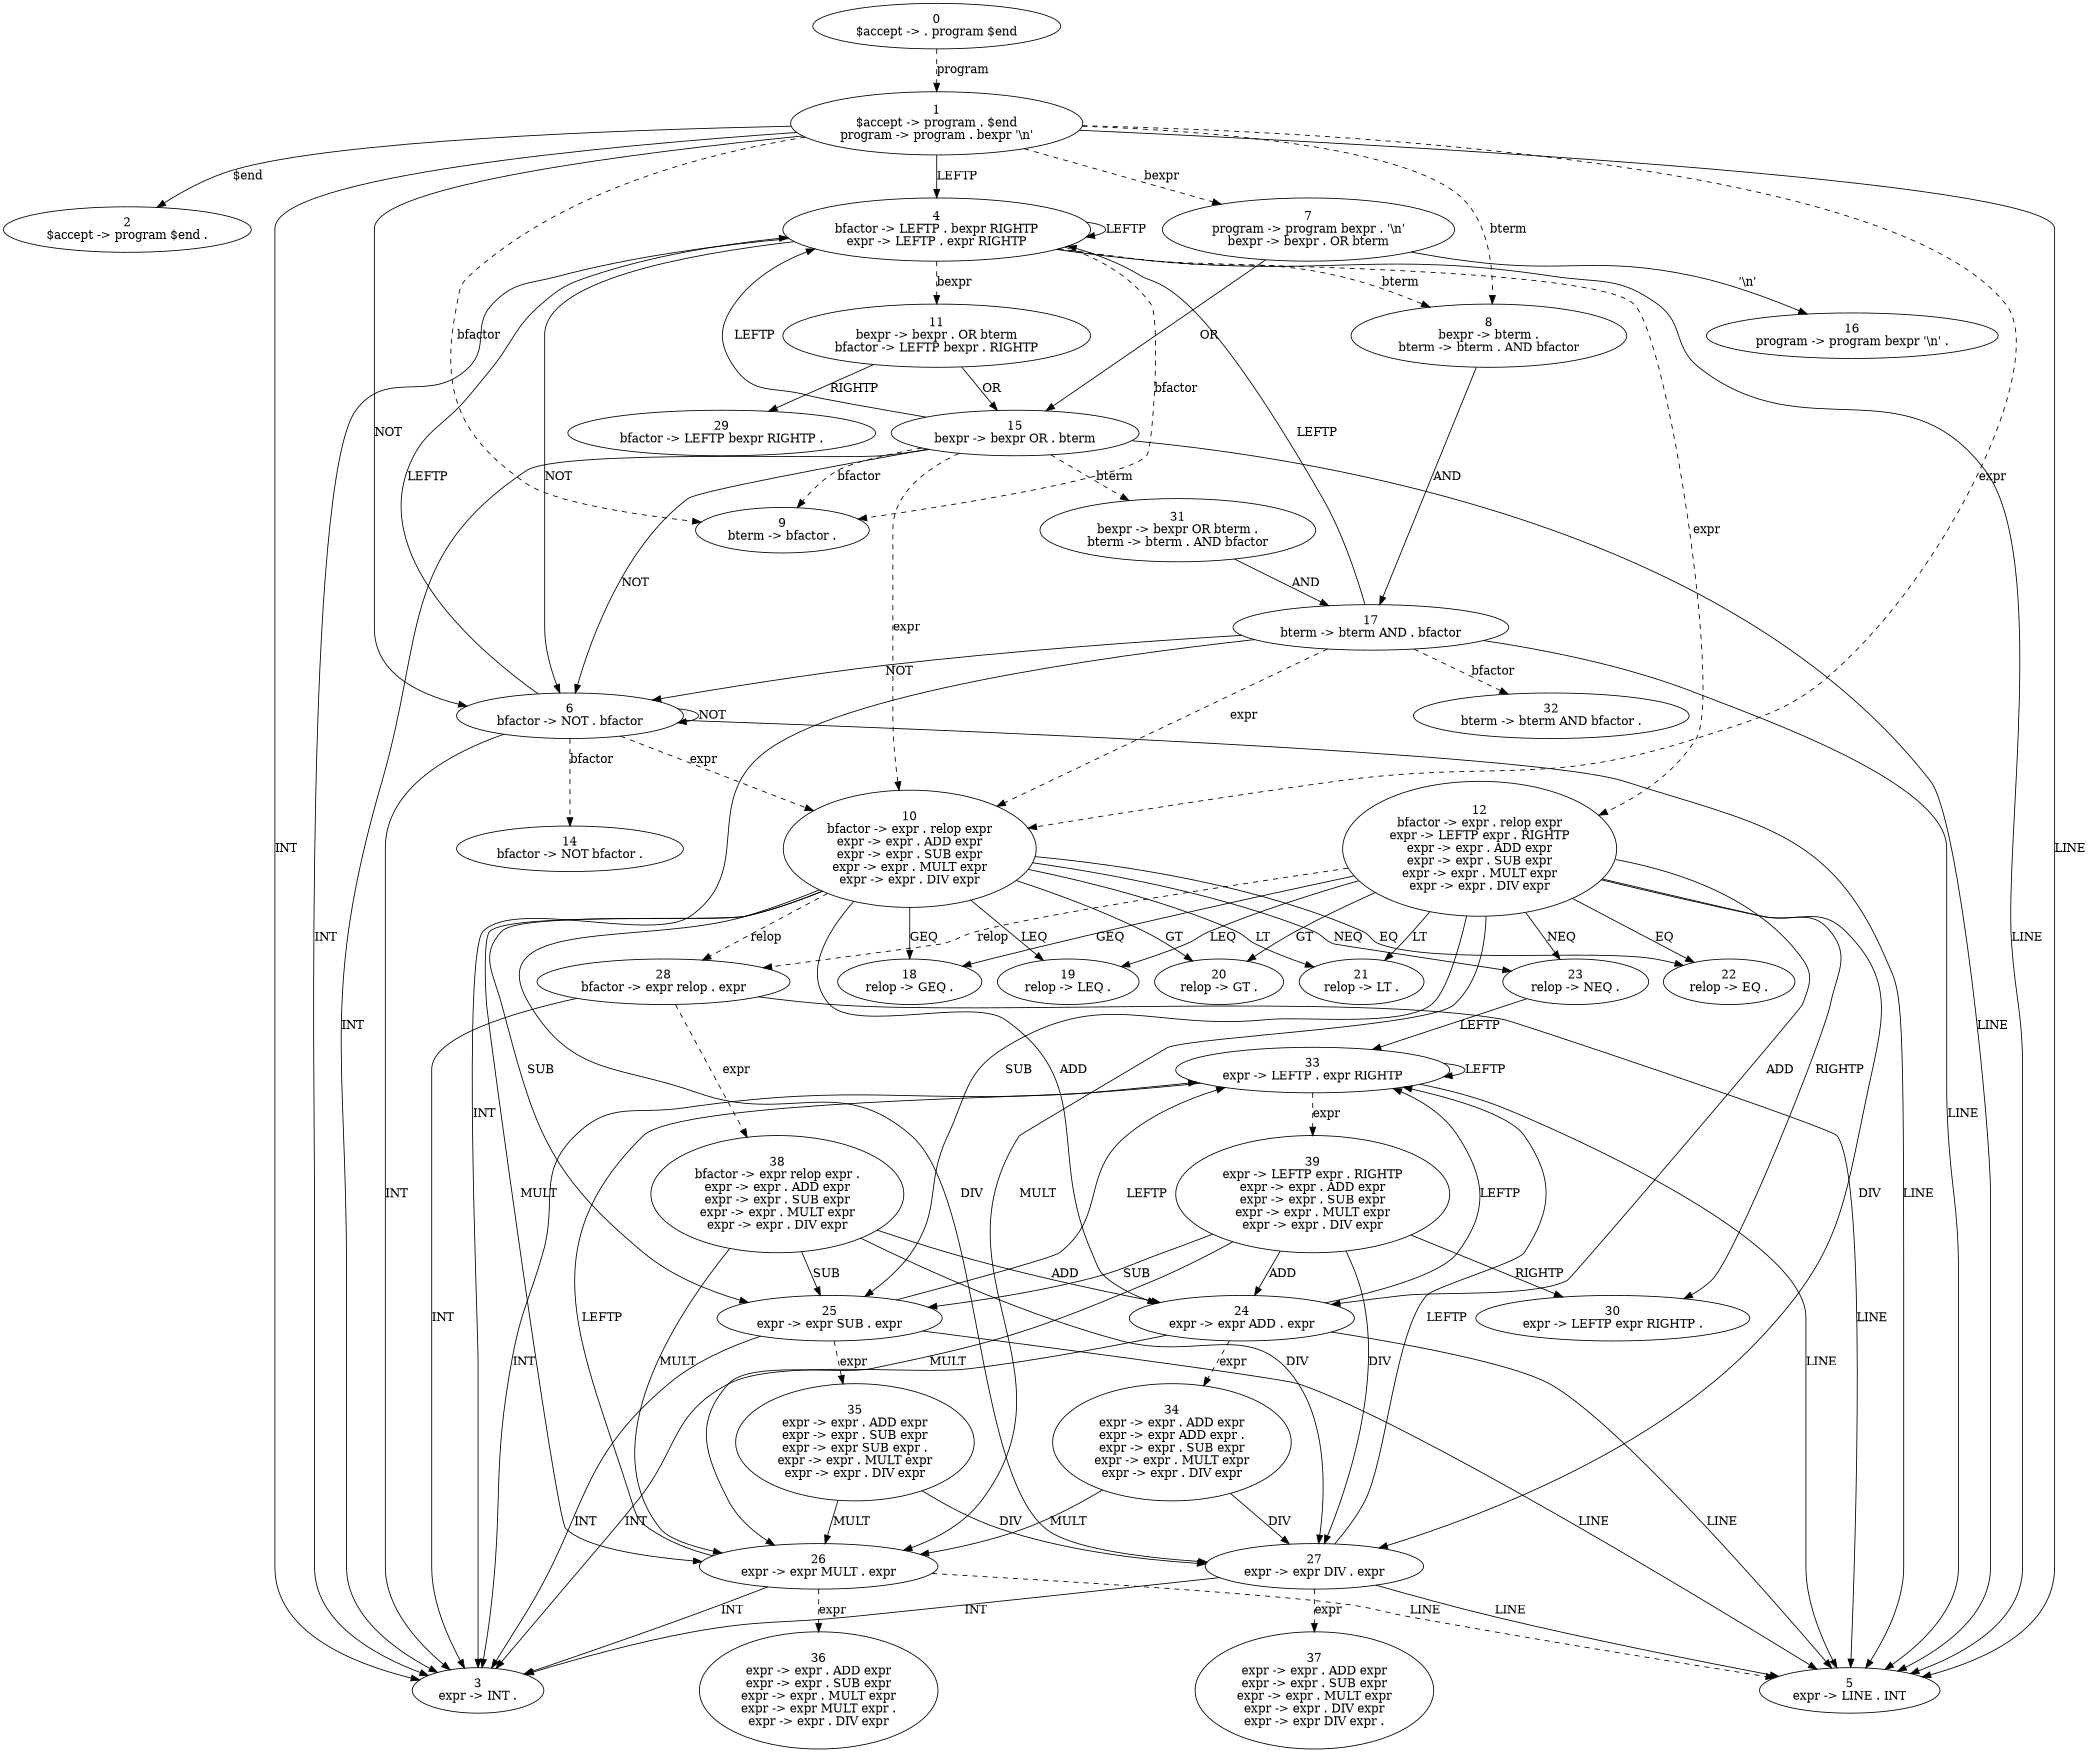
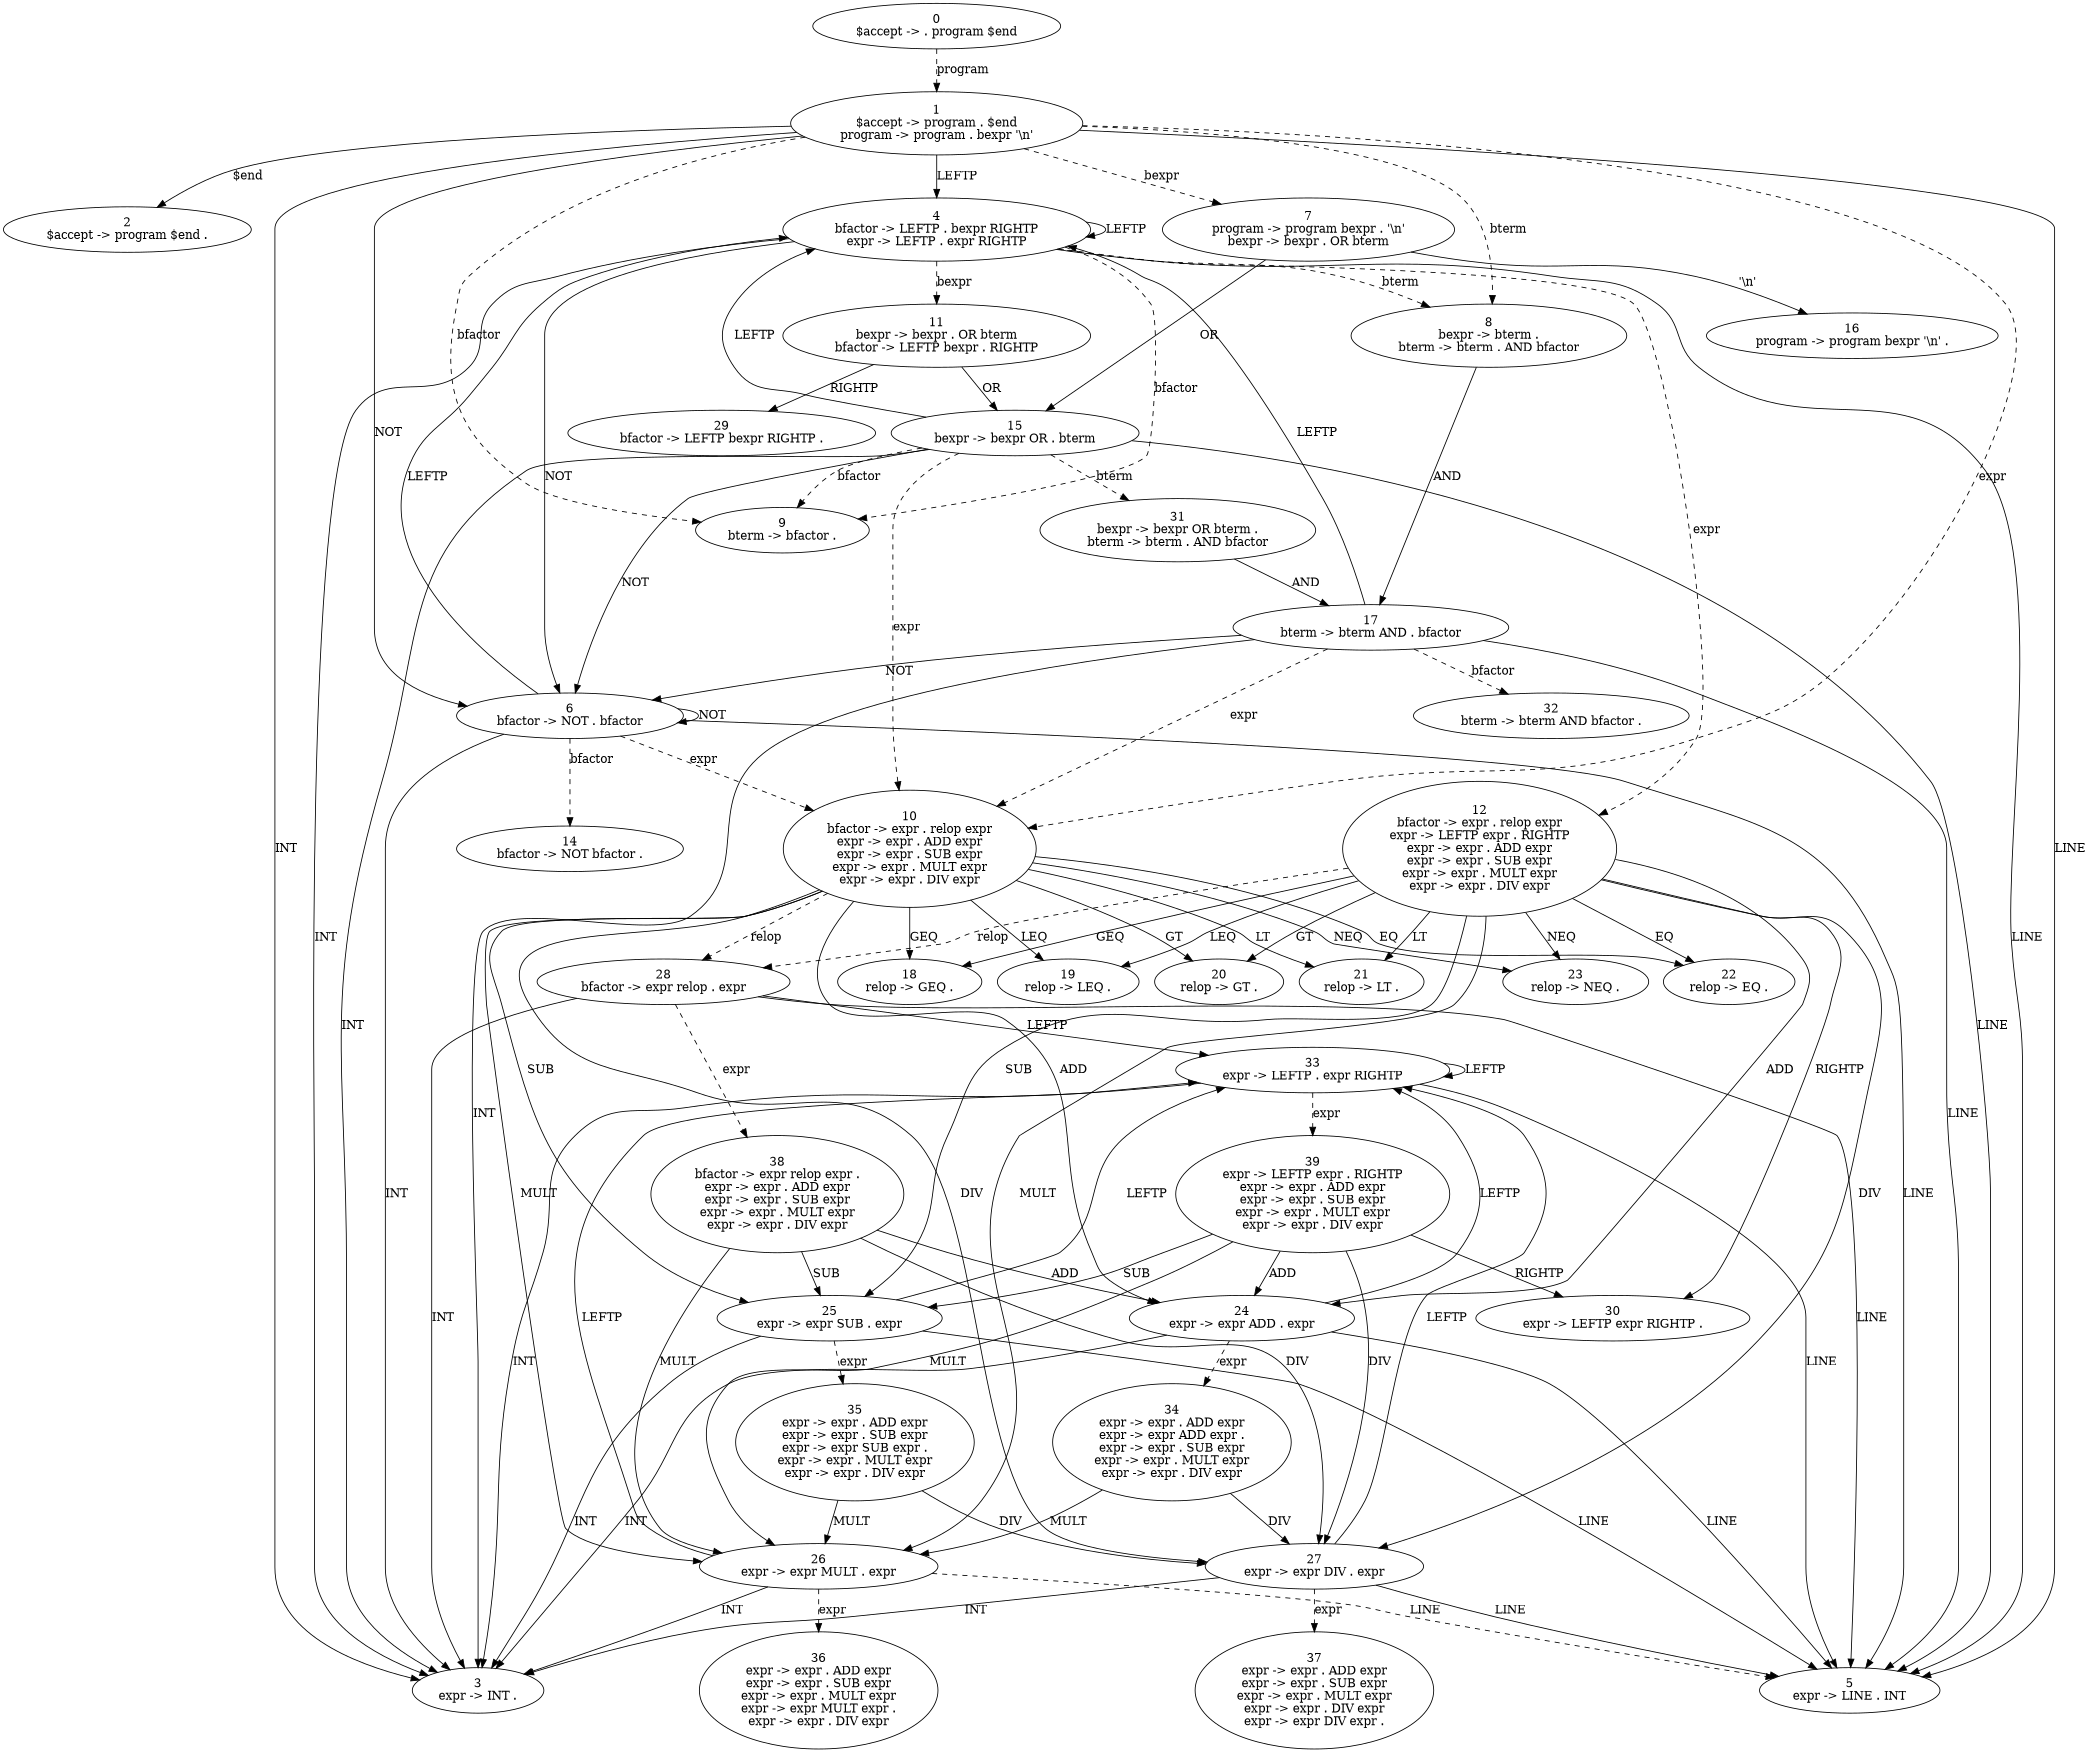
(1454, 1023) -> (981, 1025)
